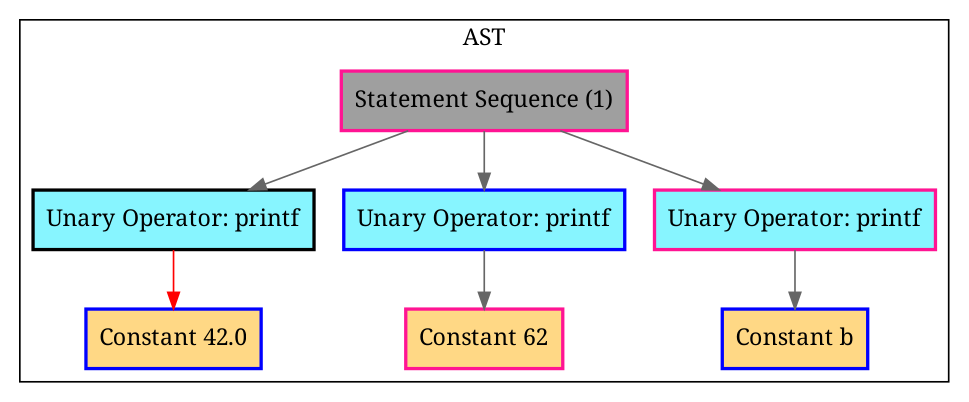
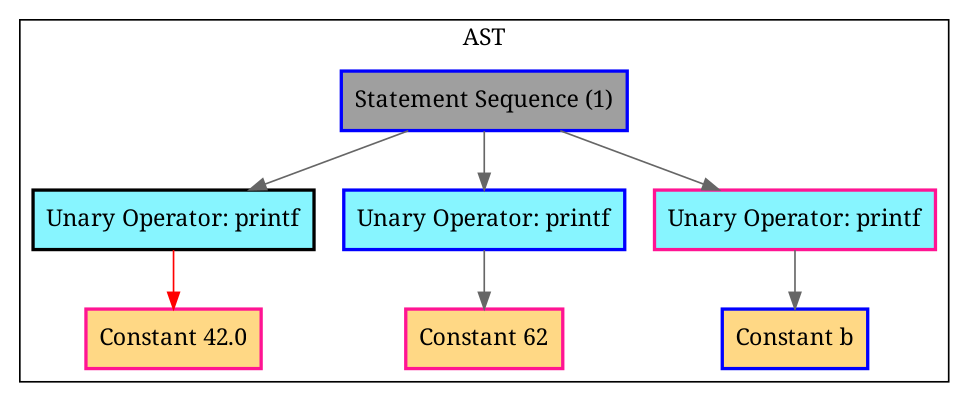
(484, 101) -> (484, 101)
(174, 339) -> (174, 339)
